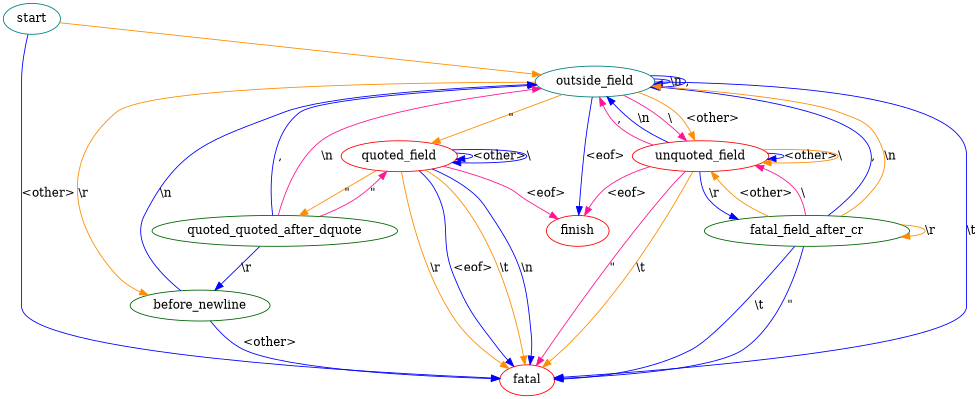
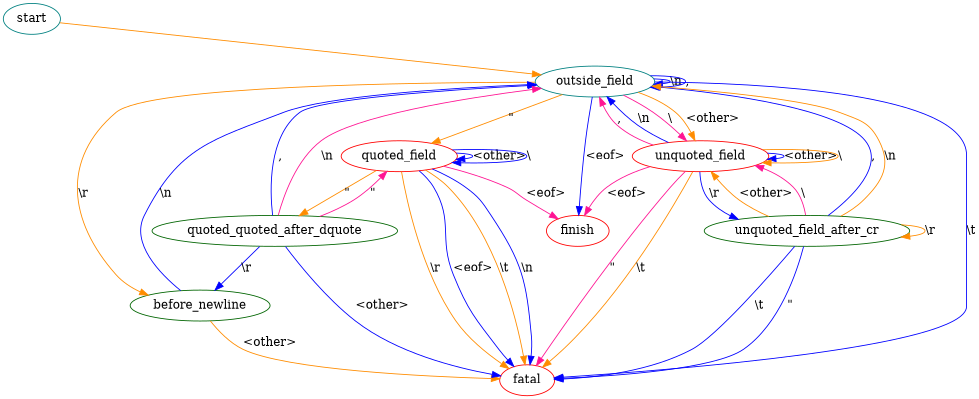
(807, 231) -> (807, 231)
(116, 344) -> (374, 334)
(272, 358) -> (344, 369)
